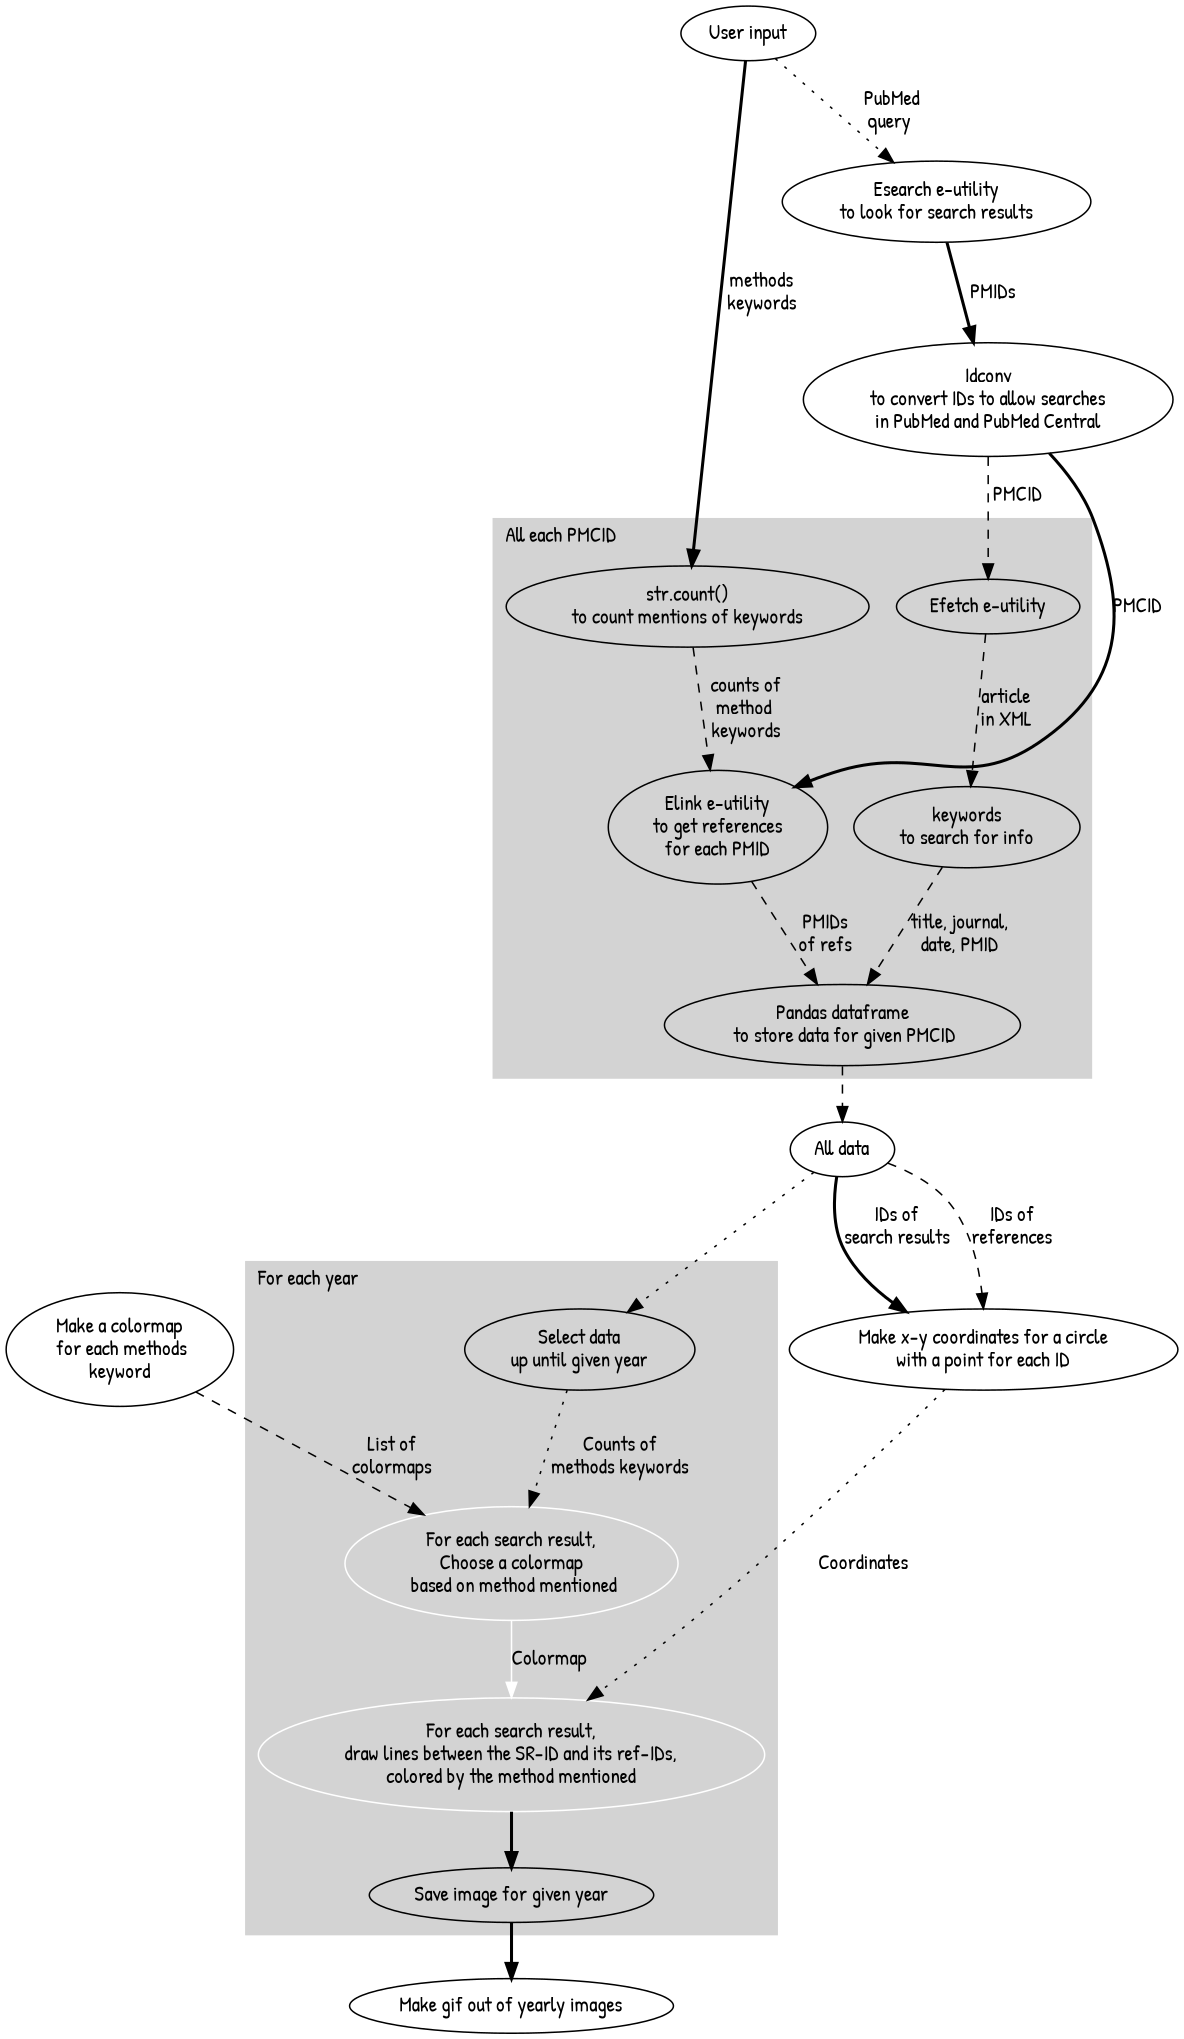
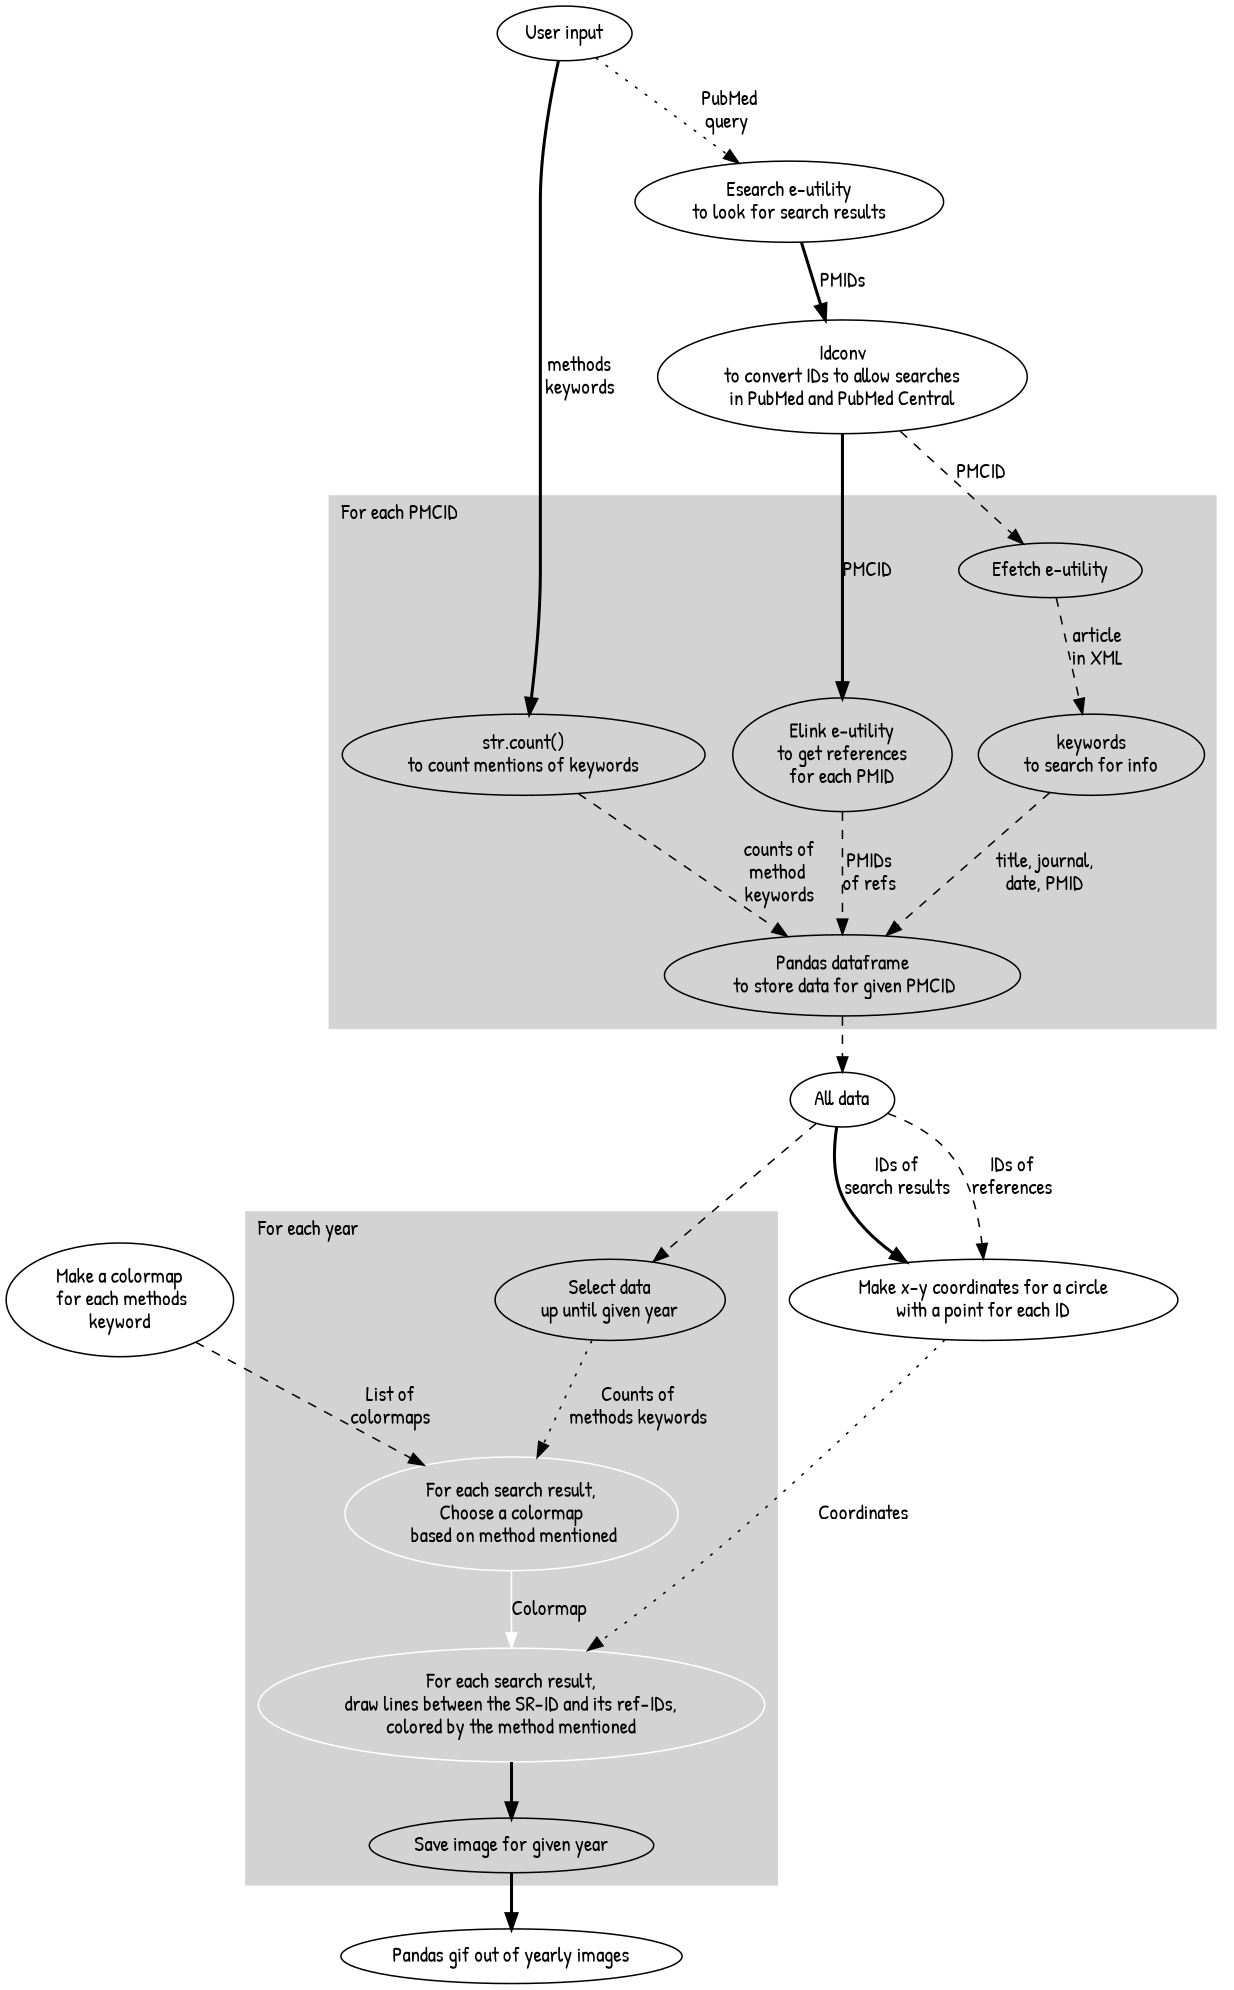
(561, 536) -> (400, 513)
(701, 701) -> (676, 860)
(727, 1238) -> (741, 1188)
(512, 2006) -> (512, 1956)
